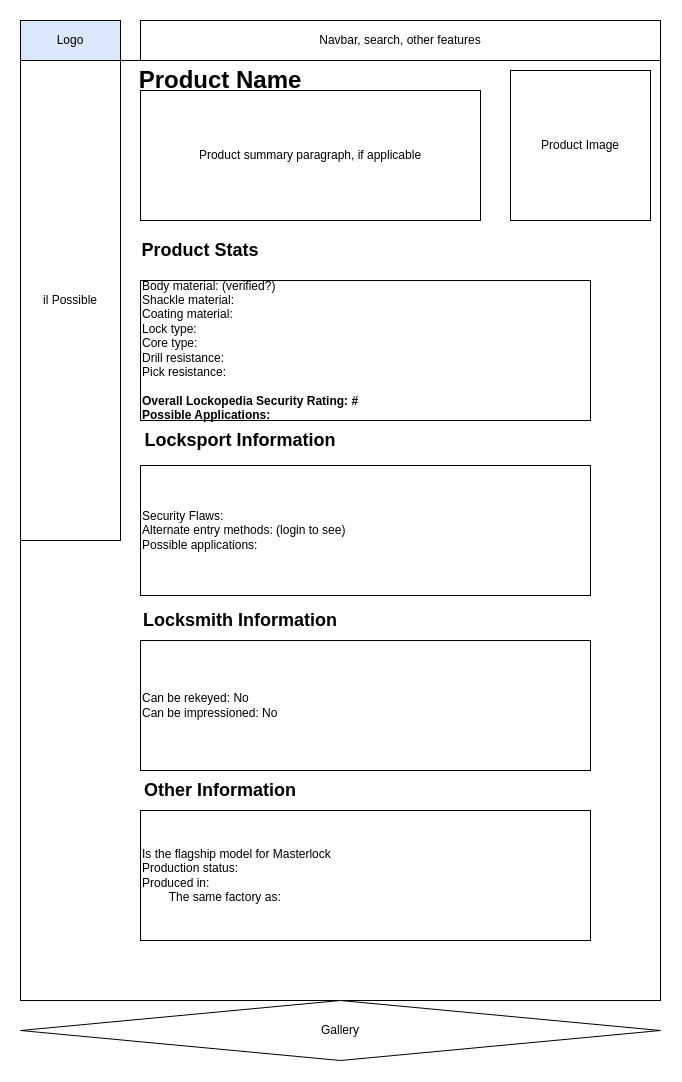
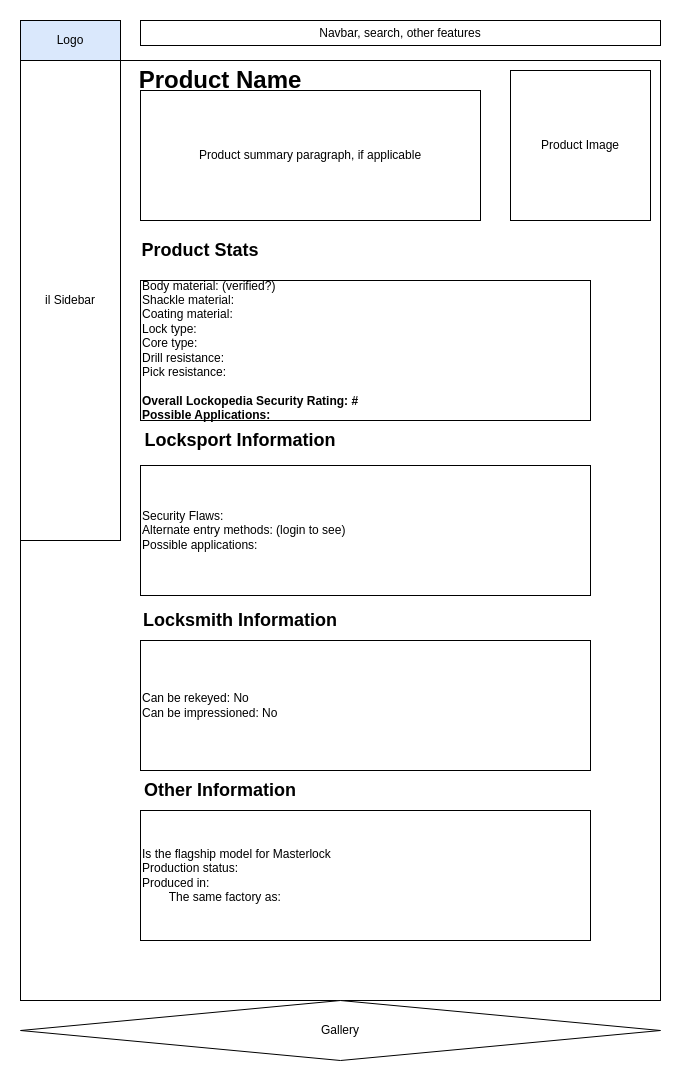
(401, 41) -> (401, 33)
(71, 301) -> (71, 301)
